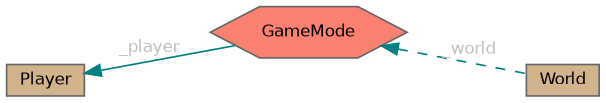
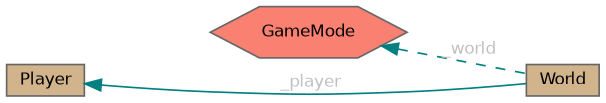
(168, 58) -> (314, 94)
